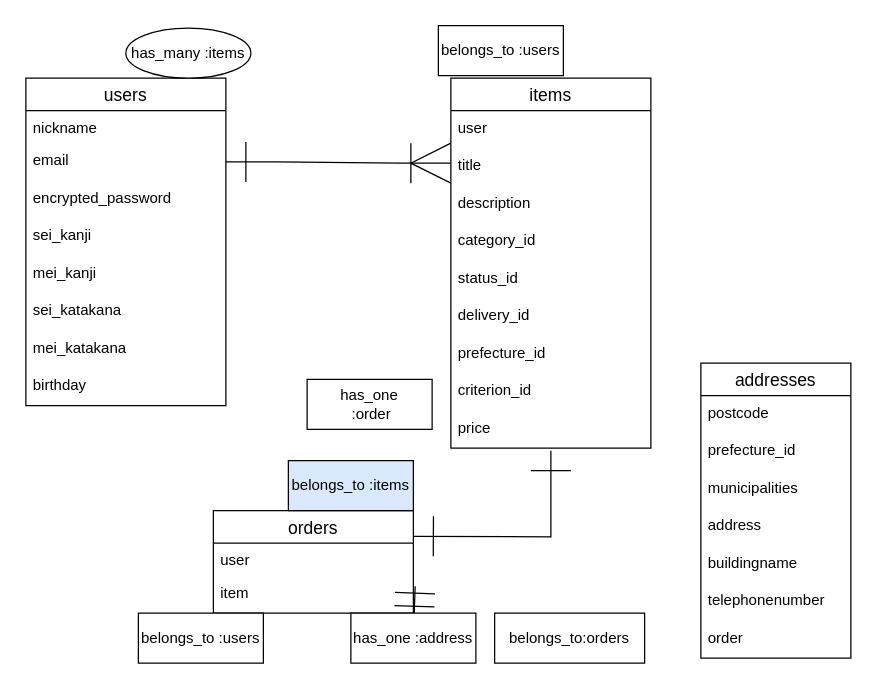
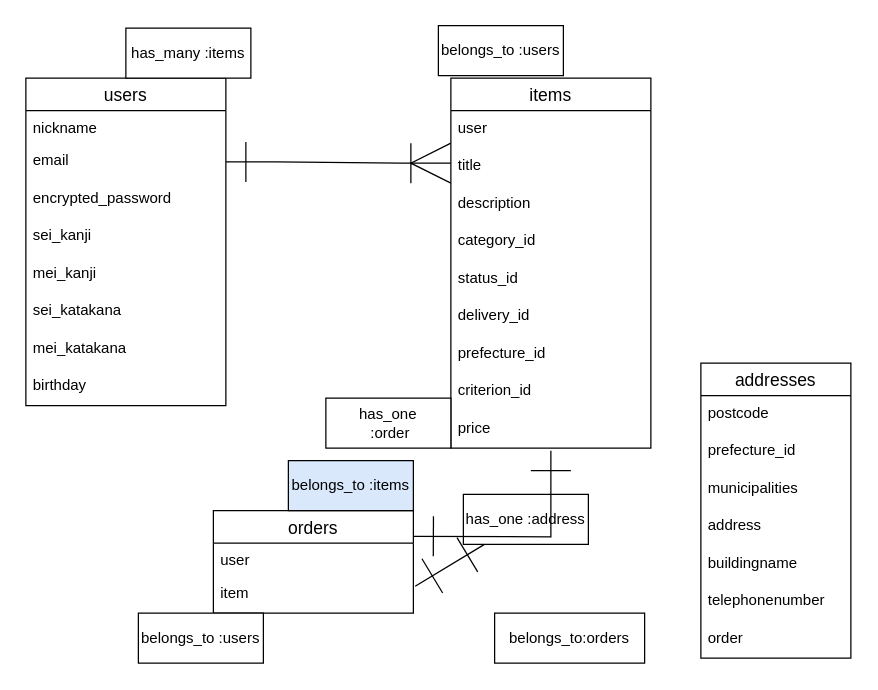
(188, 53) -> (188, 53)
(369, 404) -> (388, 423)
(413, 638) -> (526, 519)
